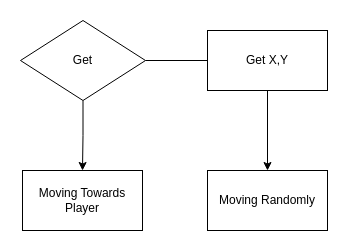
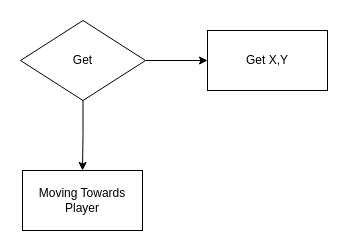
(202, 61) -> (199, 61)
(268, 127) -> none
(268, 201) -> none
